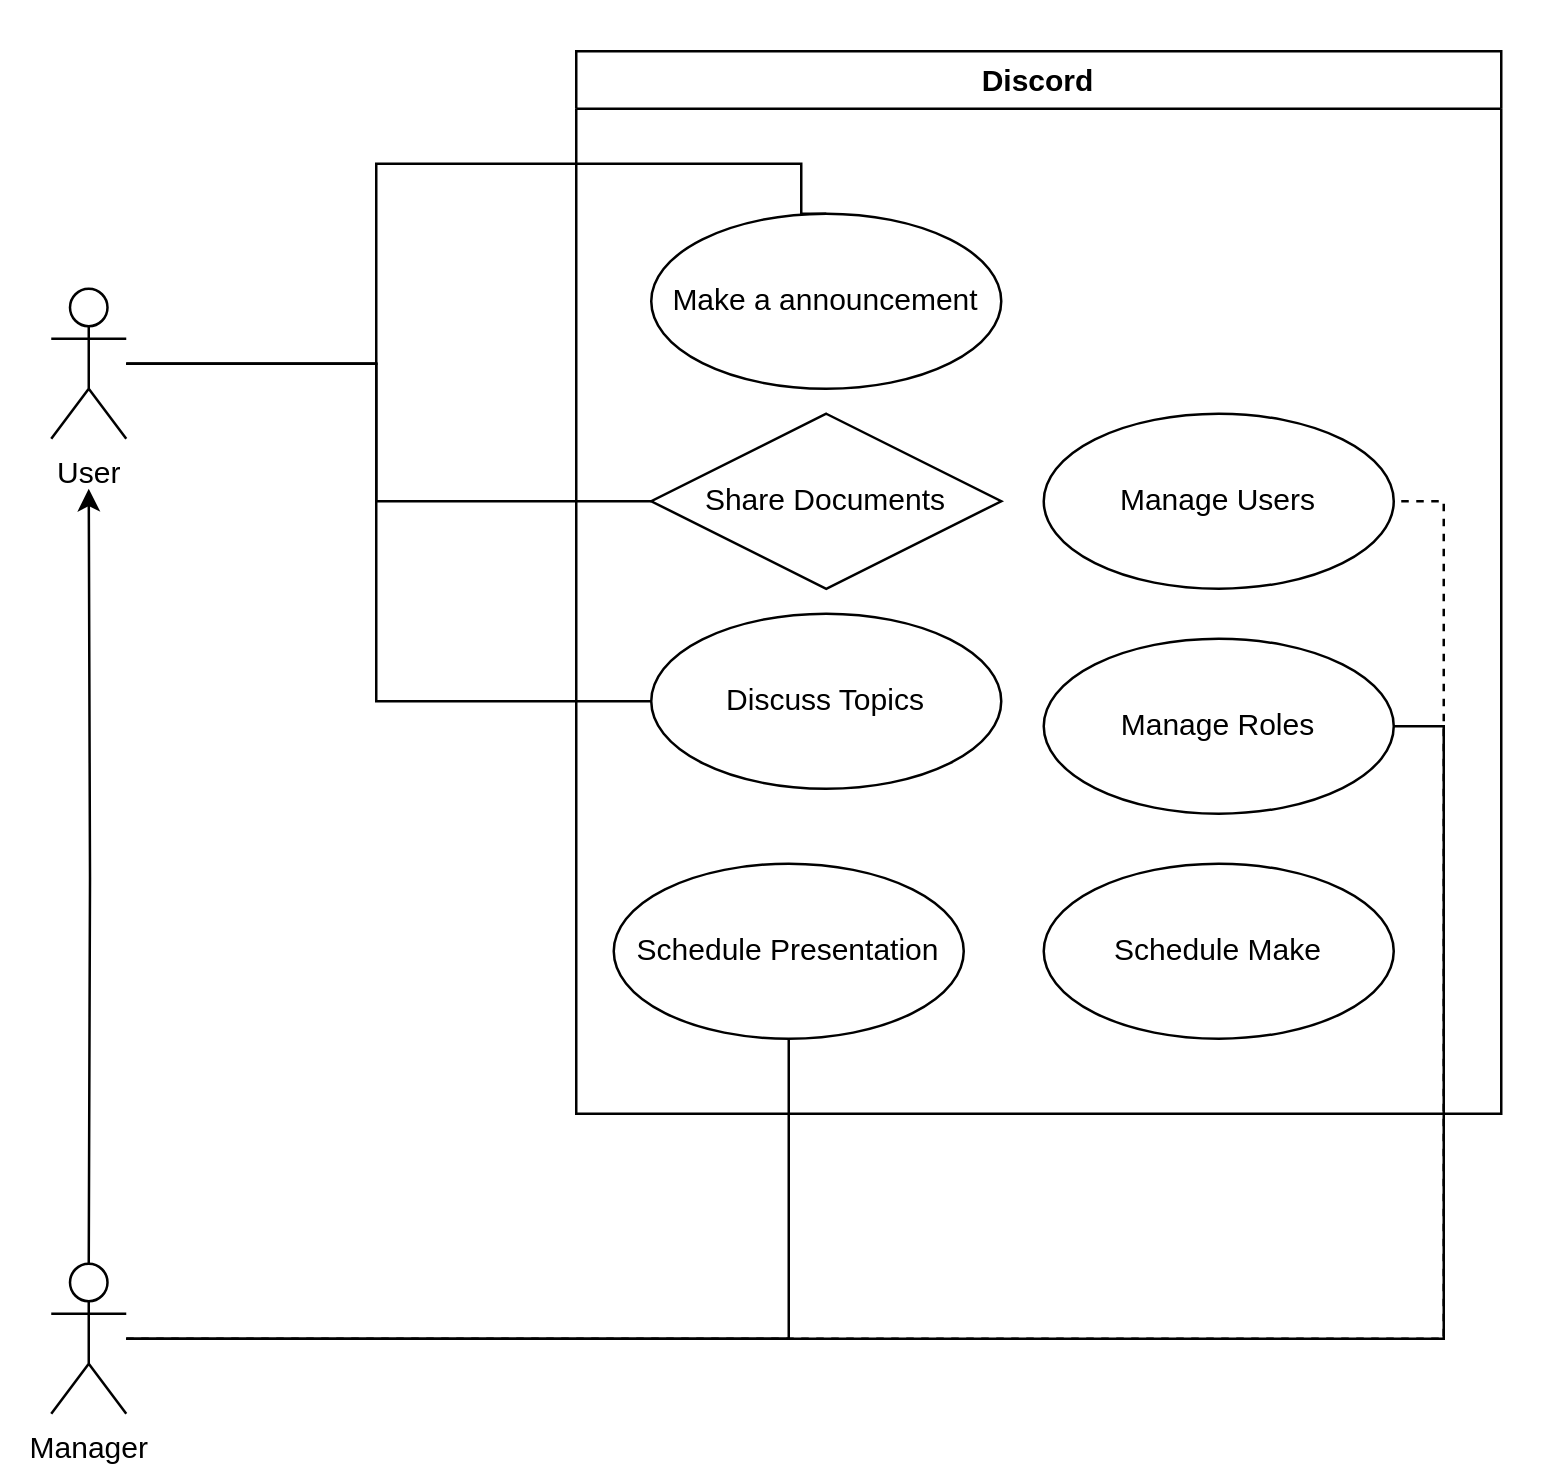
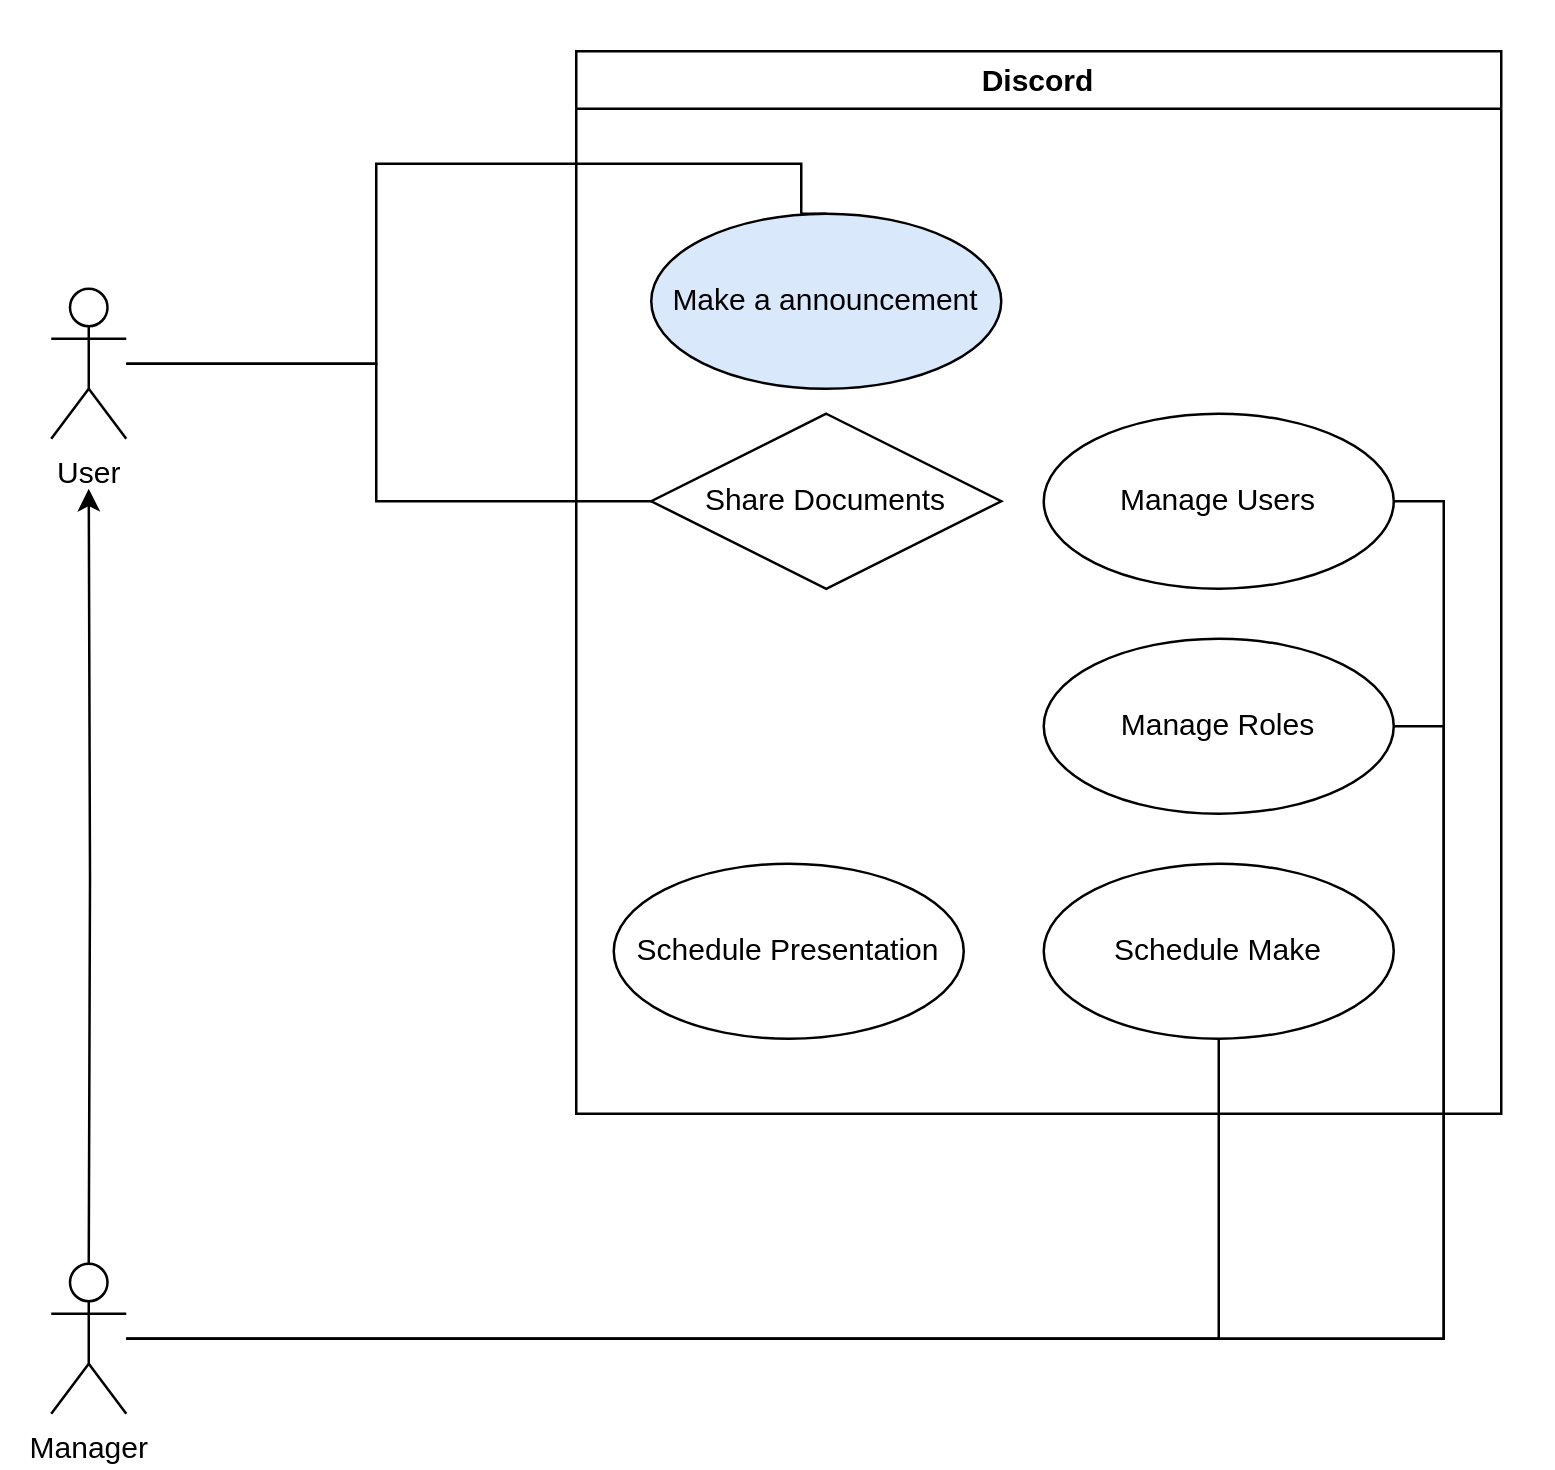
(826, 301) -> (826, 301)
(1444, 588) -> (1444, 588)
(376, 701) -> none
(826, 701) -> none
(789, 1226) -> none
none -> (1219, 1226)
